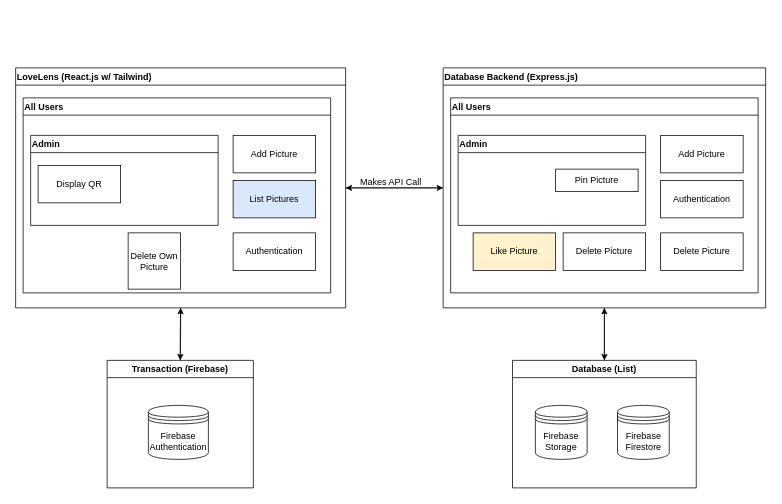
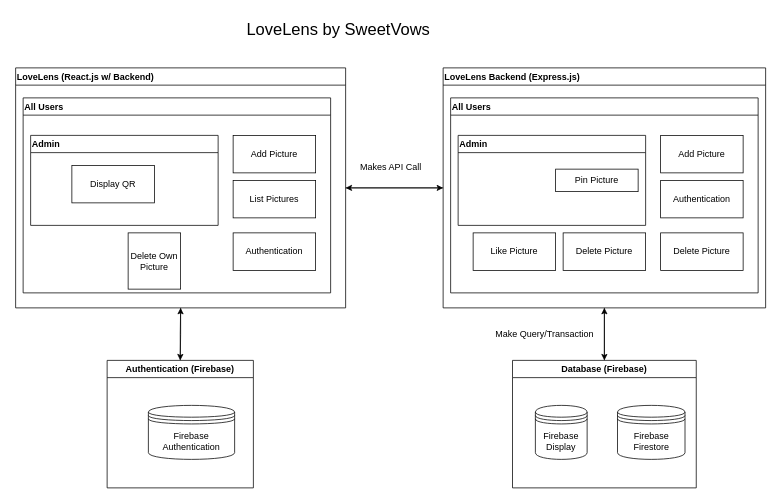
none -> (338, 30)
(86, 77) -> (87, 77)
(514, 77) -> (514, 77)
(390, 183) -> (390, 168)
(79, 184) -> (113, 184)
(274, 199) -> (274, 199)
(514, 252) -> (514, 252)
none -> (544, 334)
(180, 369) -> (180, 369)
(604, 369) -> (604, 369)
(178, 432) -> (191, 432)
(643, 432) -> (651, 432)
(561, 441) -> (561, 441)
